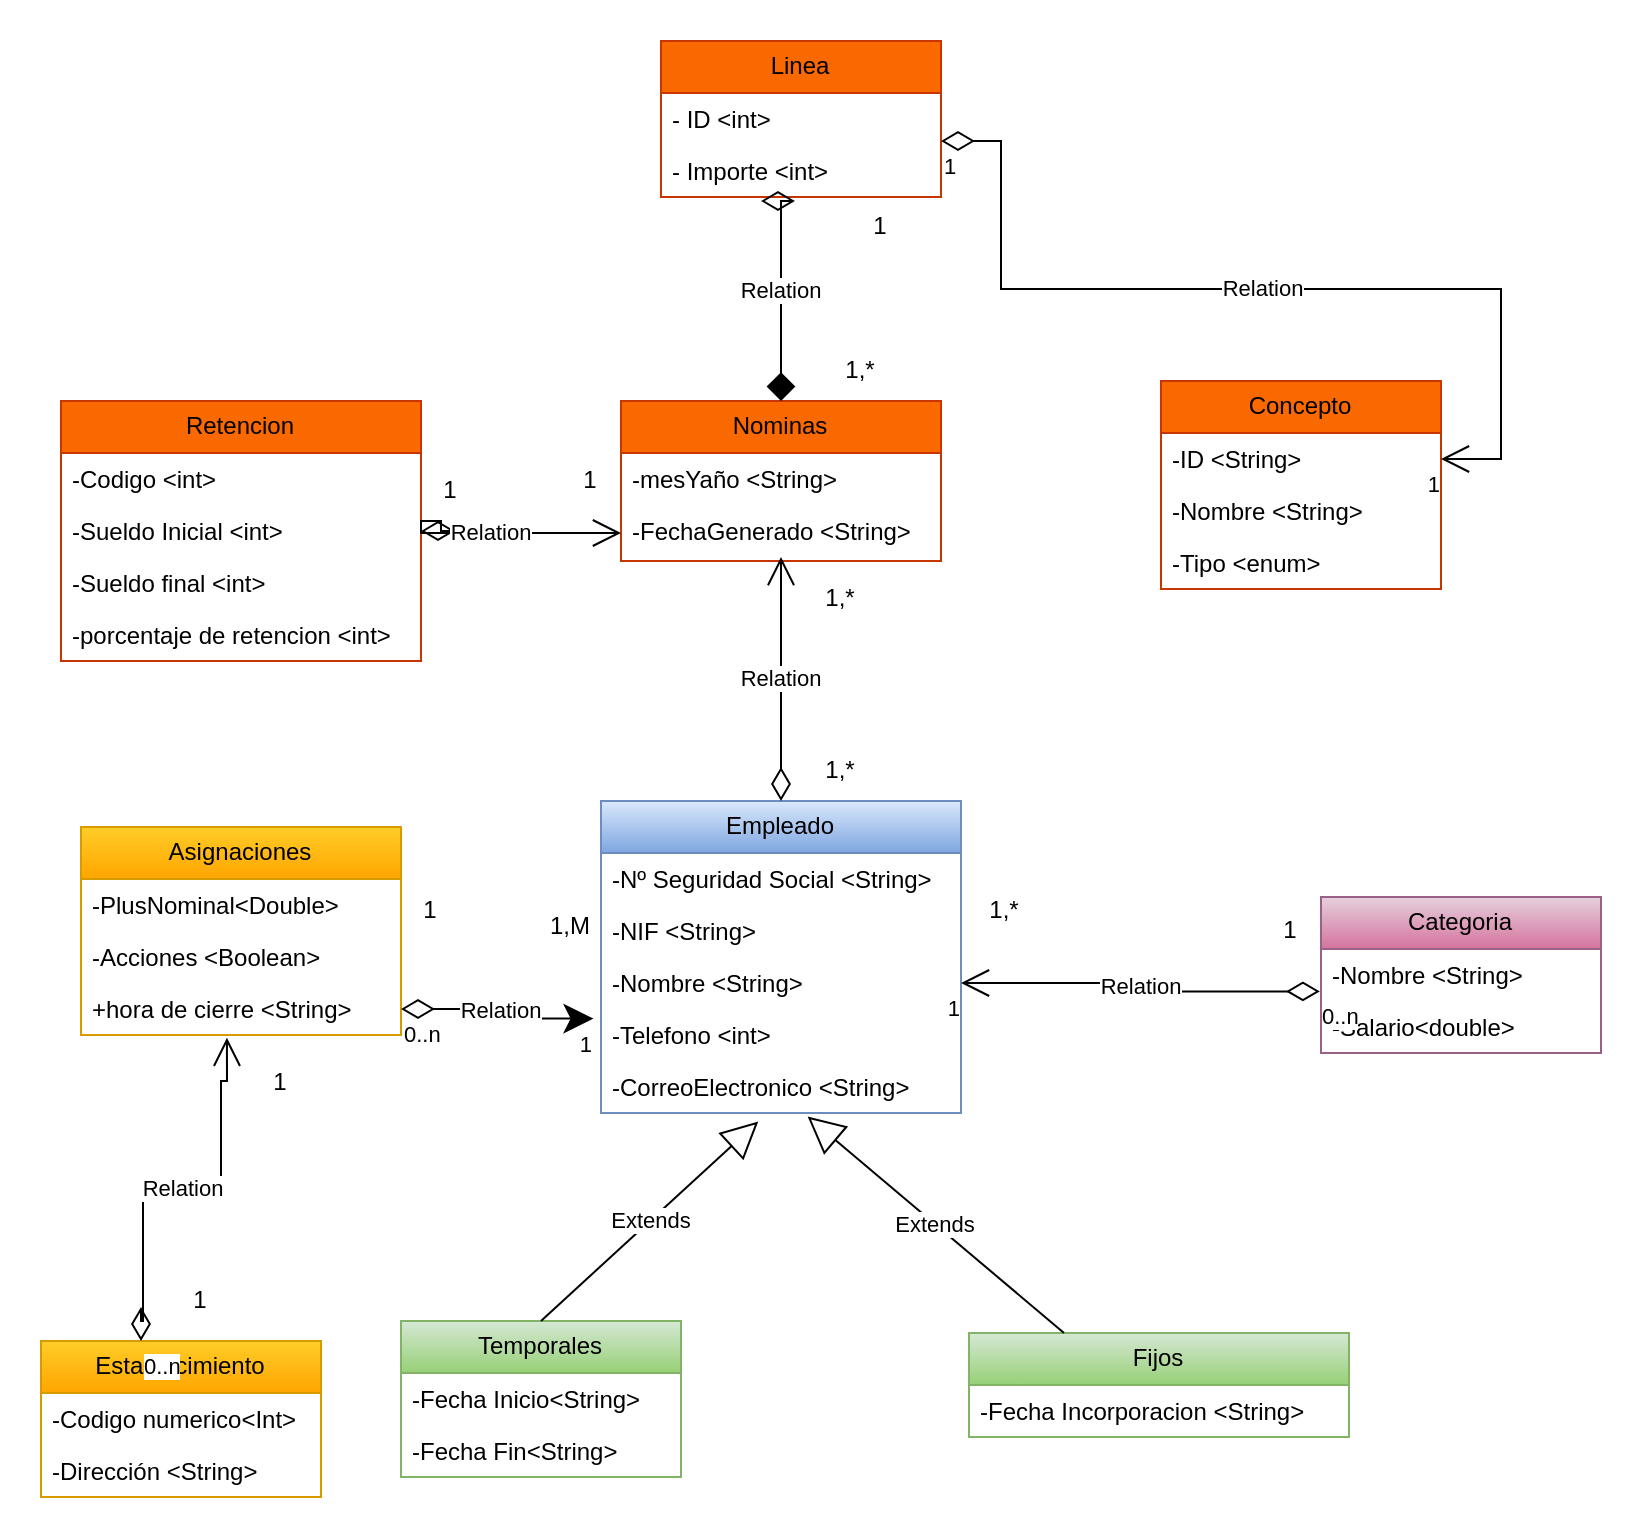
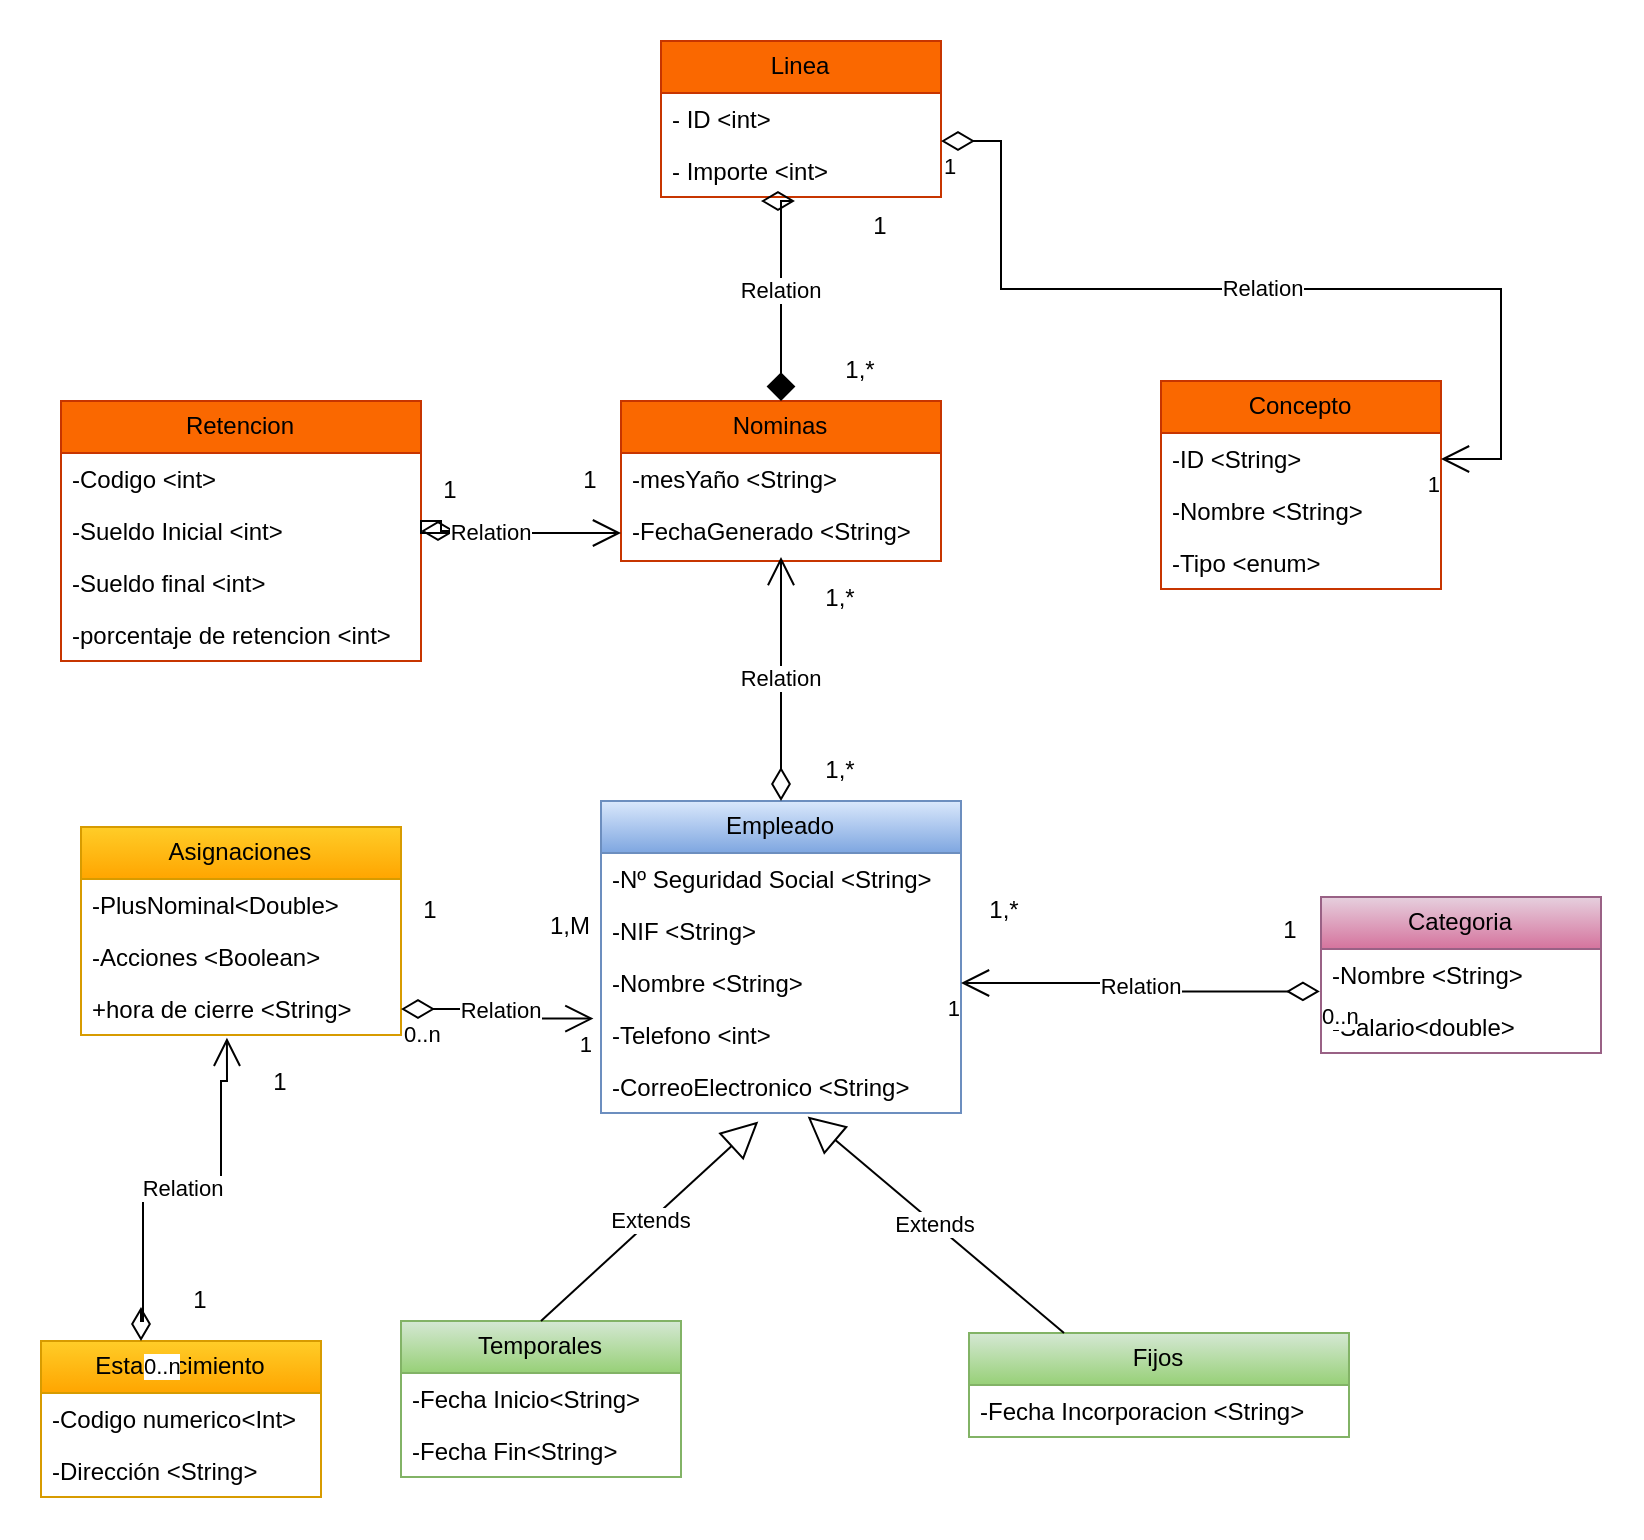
(569, 1019) -> (576, 1019)
